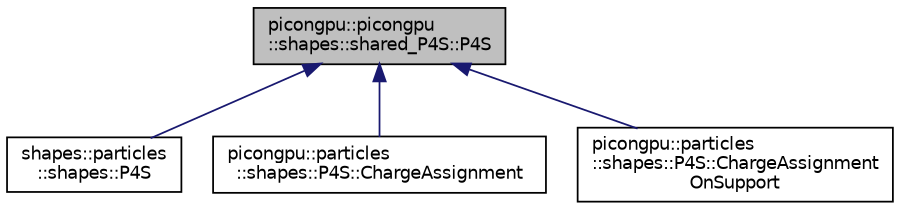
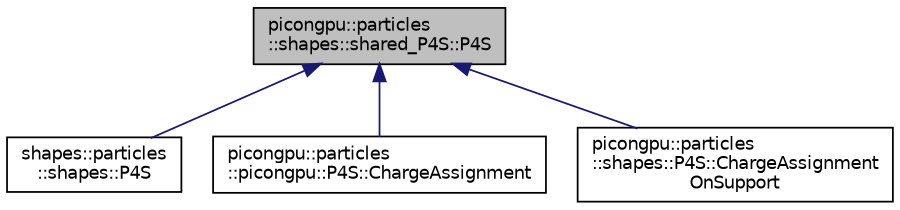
(380, 36) -> (380, 36)
(380, 165) -> (380, 165)
